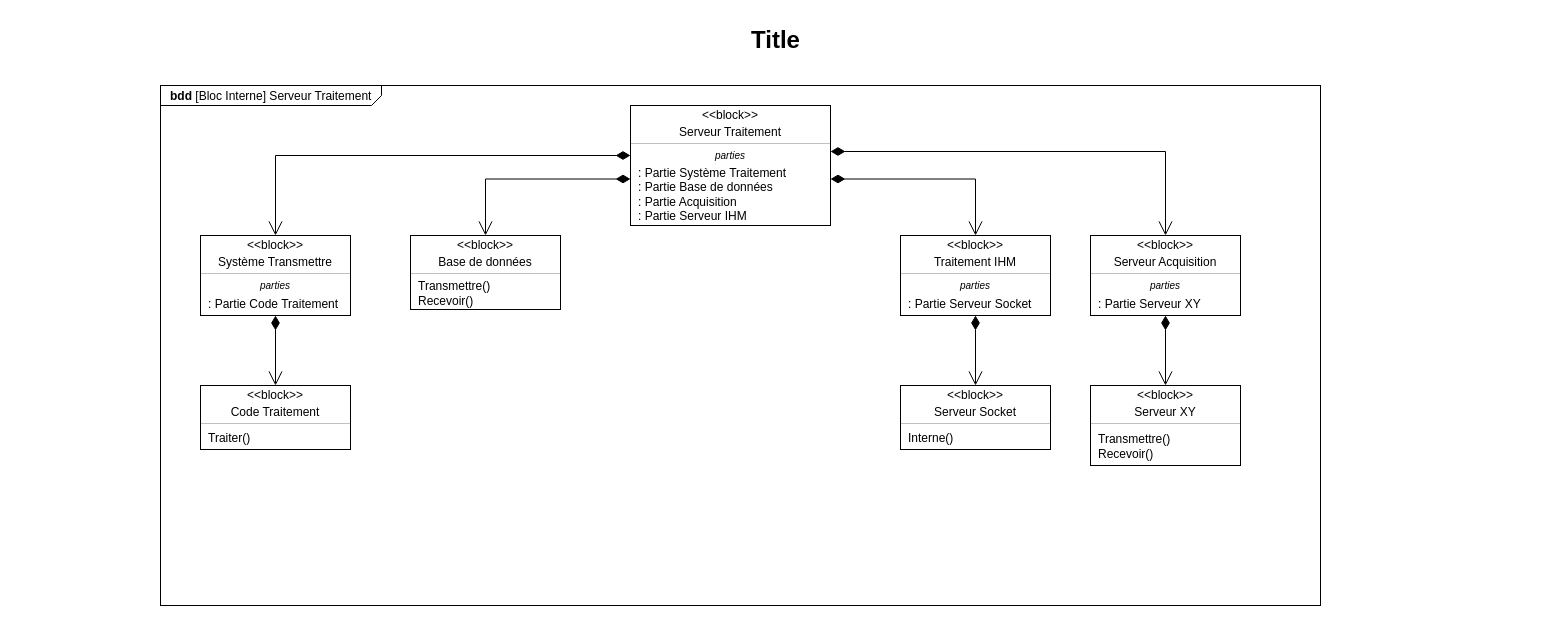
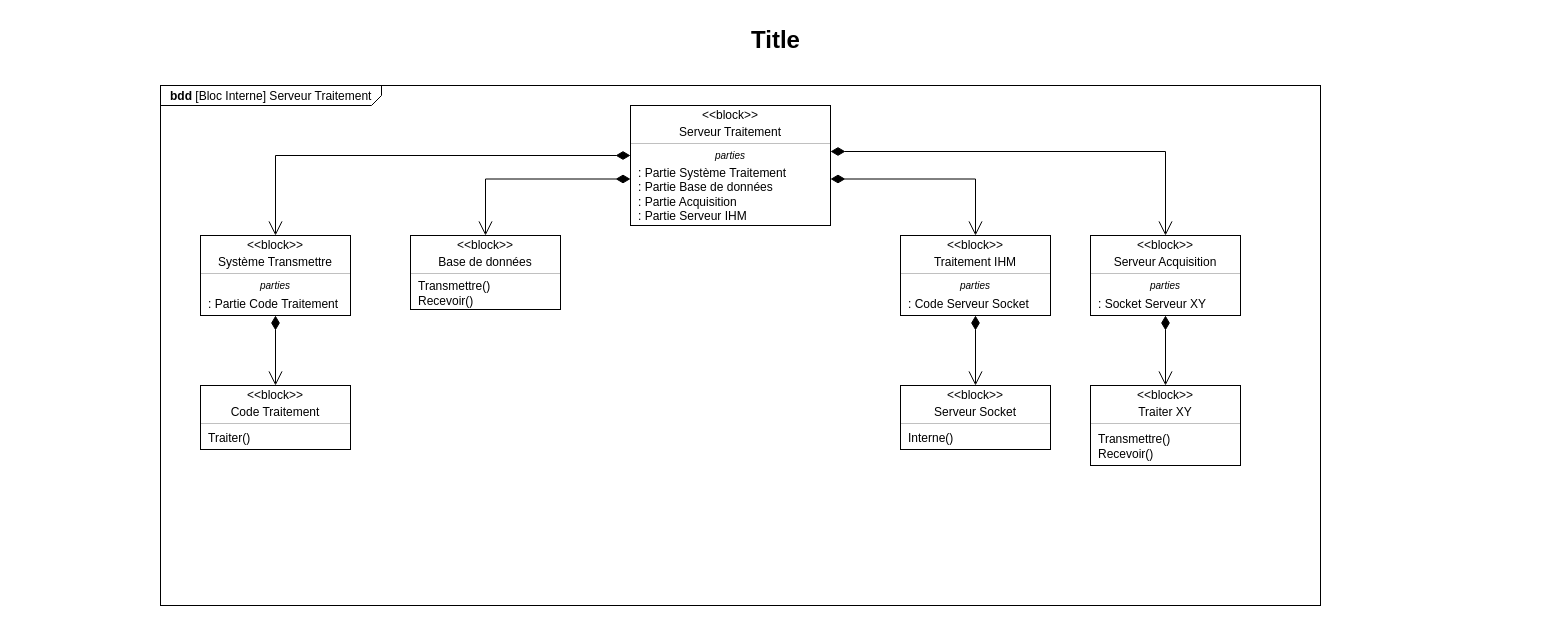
(978, 305) -> (973, 305)
(1155, 305) -> (1156, 305)
(1166, 413) -> (1166, 413)
